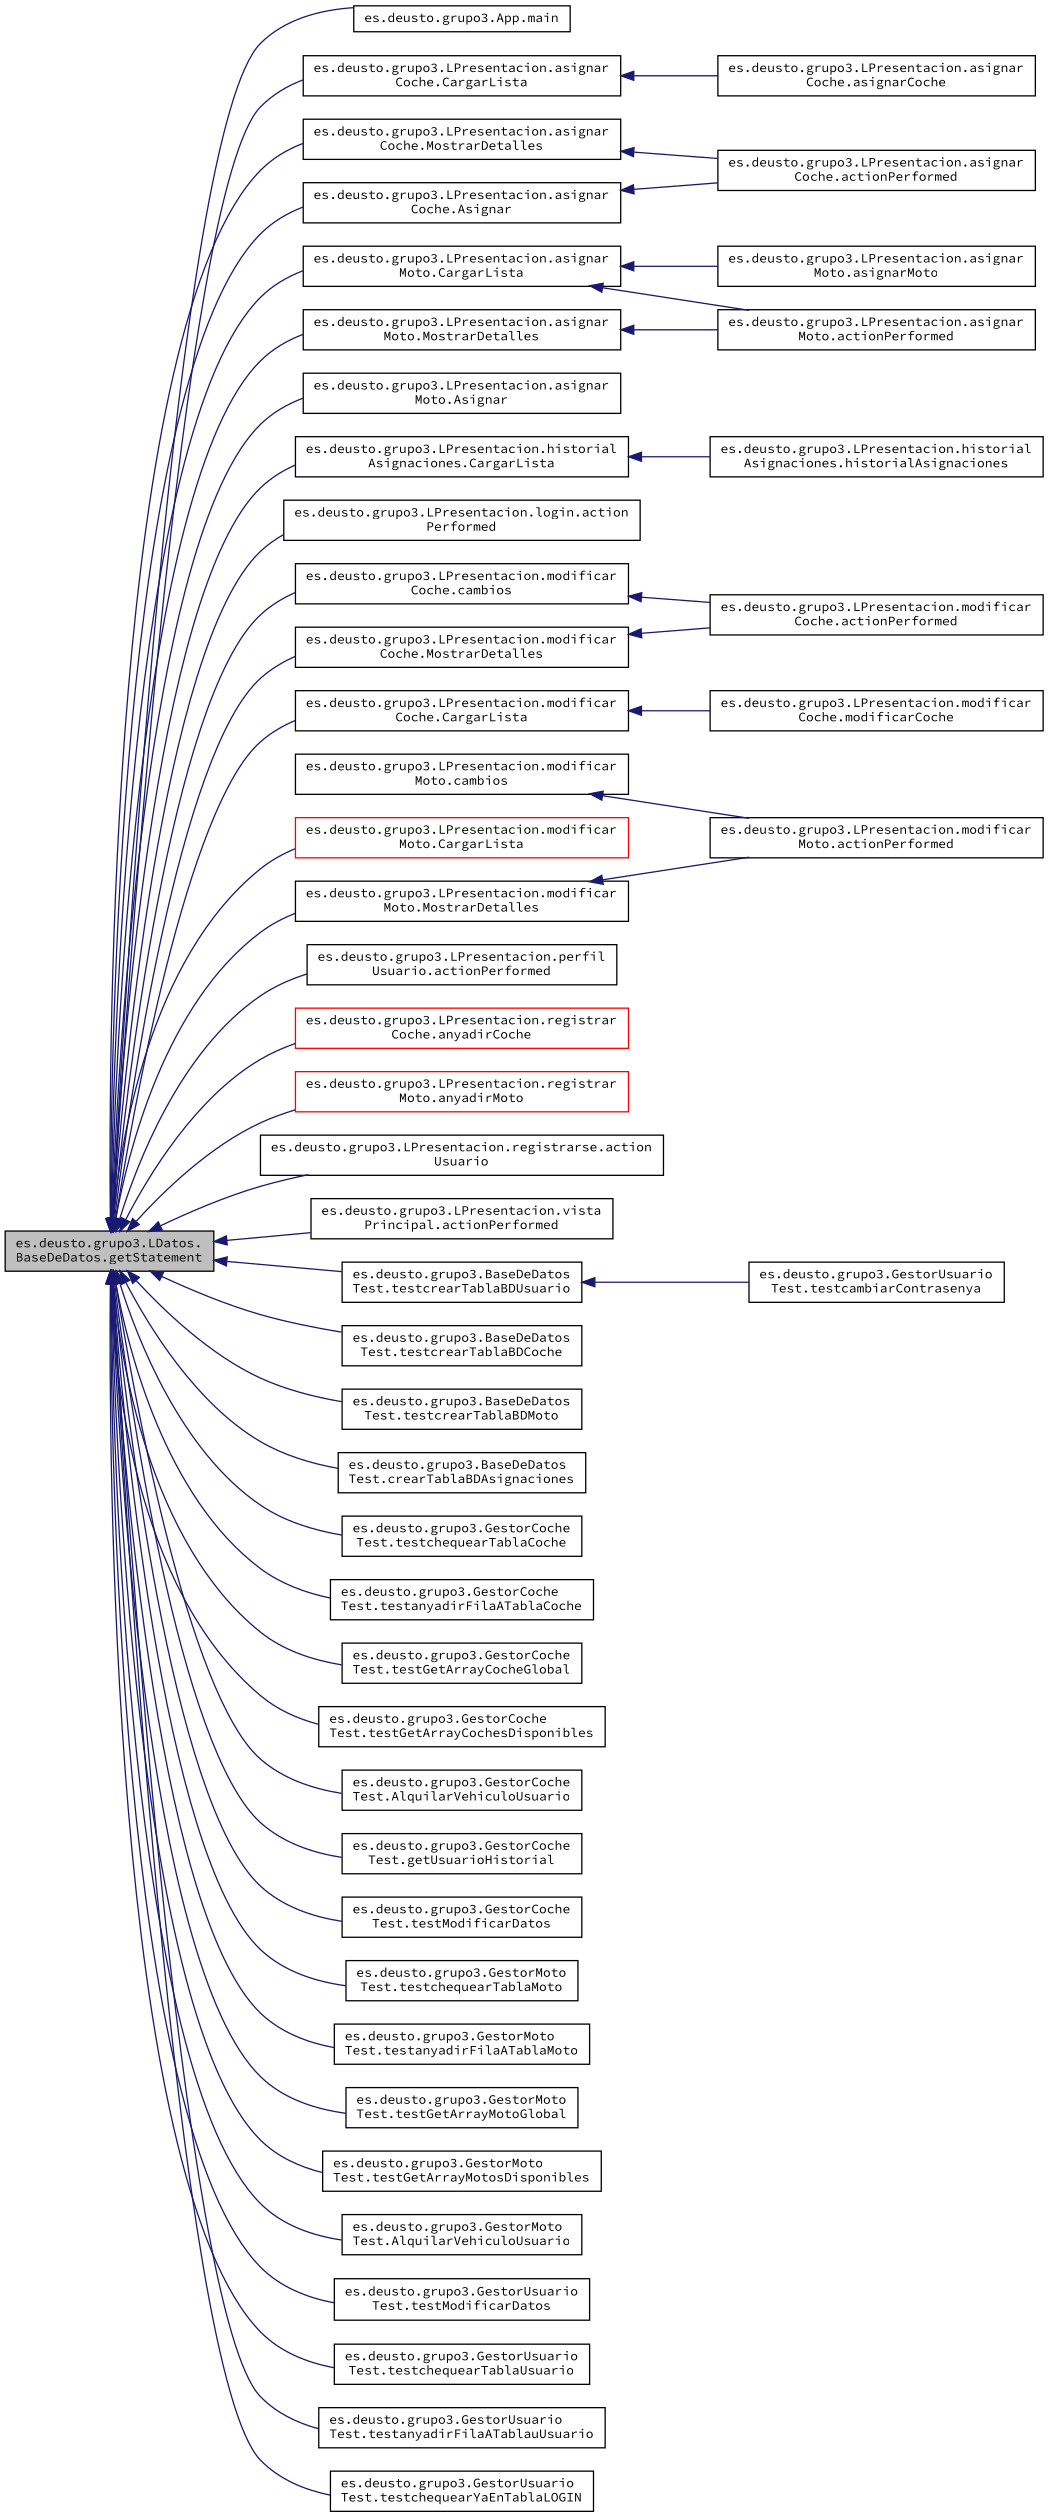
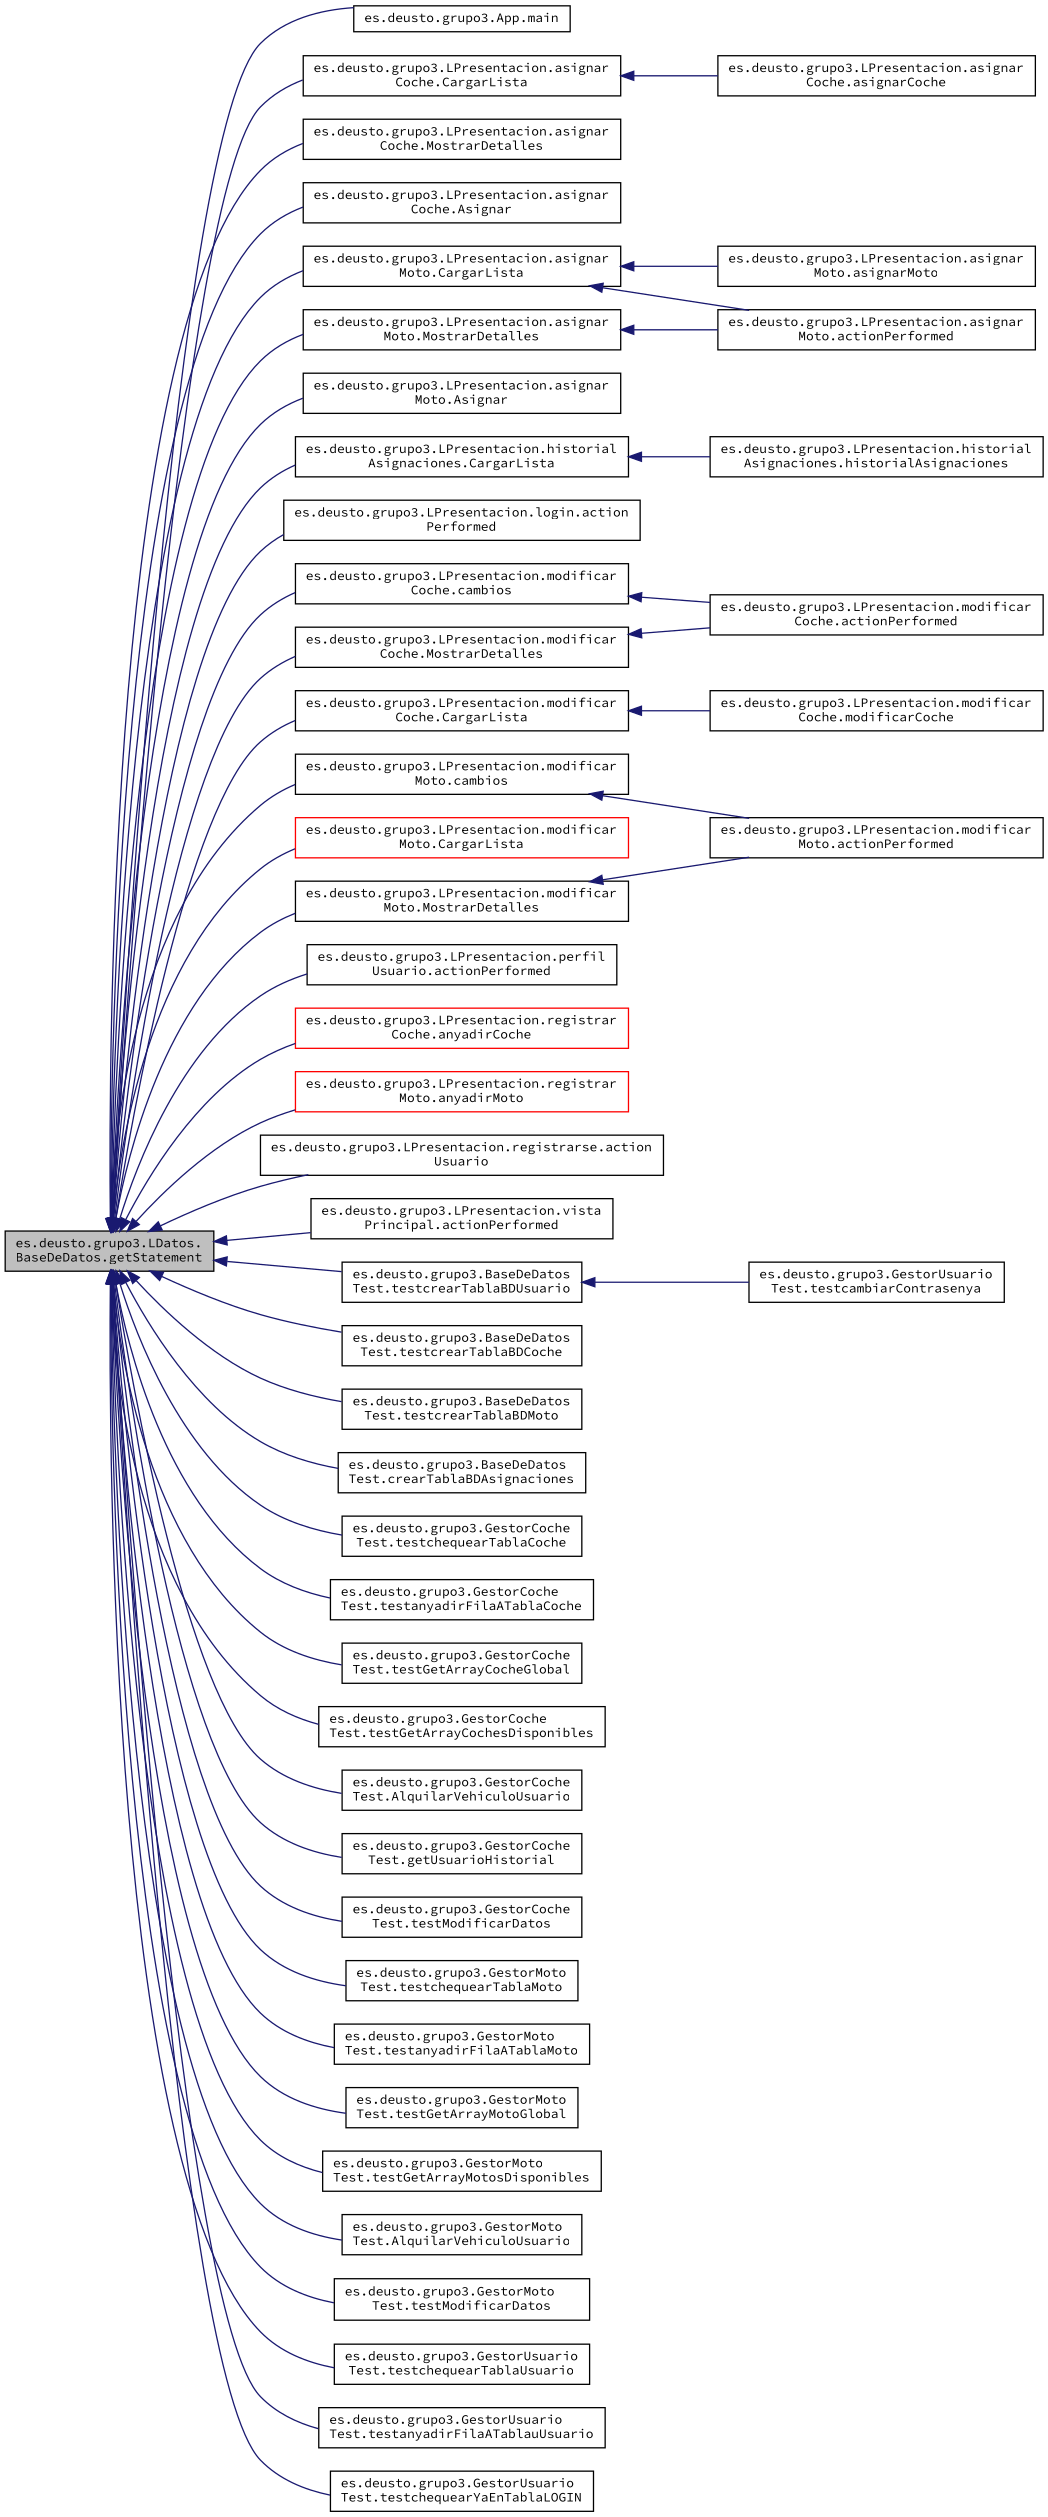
(877, 170) -> none
none -> (207, 867)
(462, 2299) -> (462, 2299)
